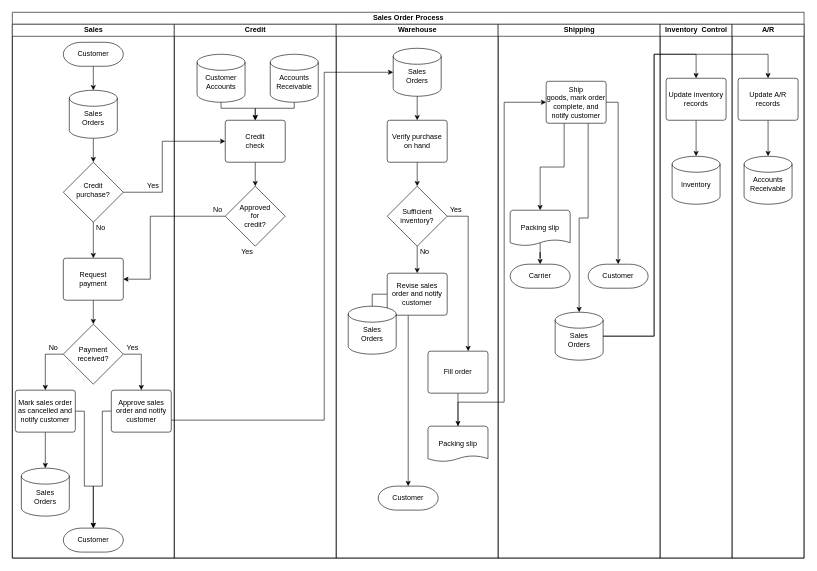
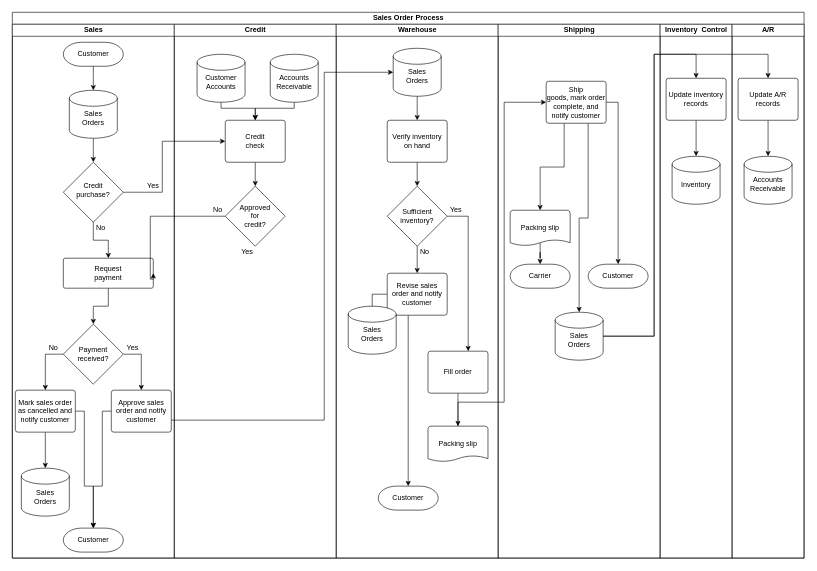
(417, 141) -> (417, 141)
(93, 279) -> (108, 273)
